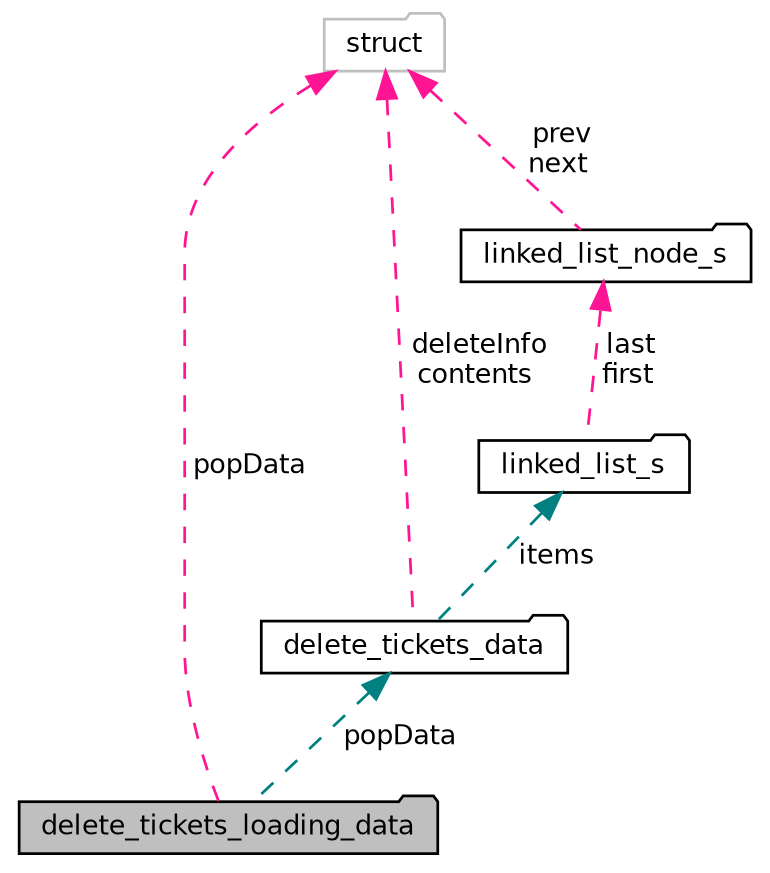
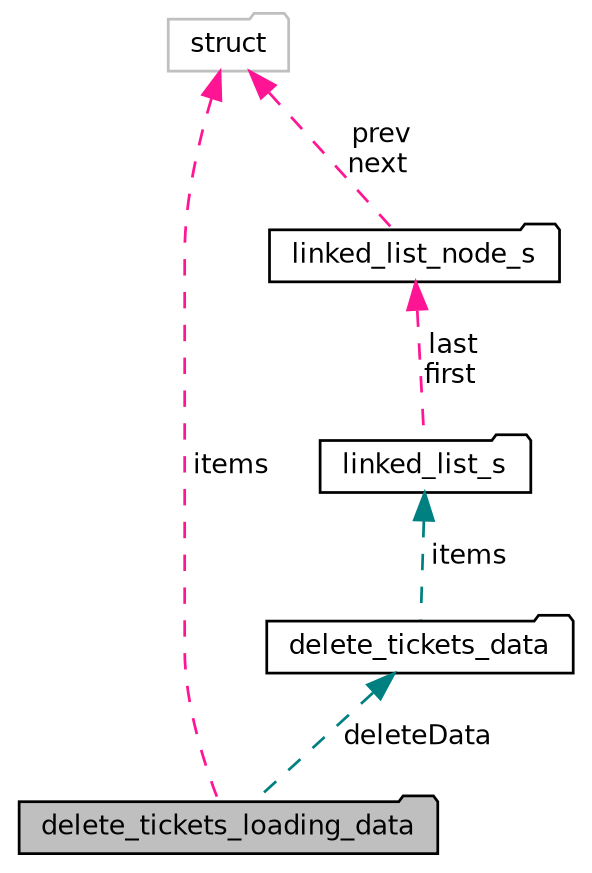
(400, 360) -> none
(246, 467) -> (227, 467)
(397, 737) -> (415, 737)
